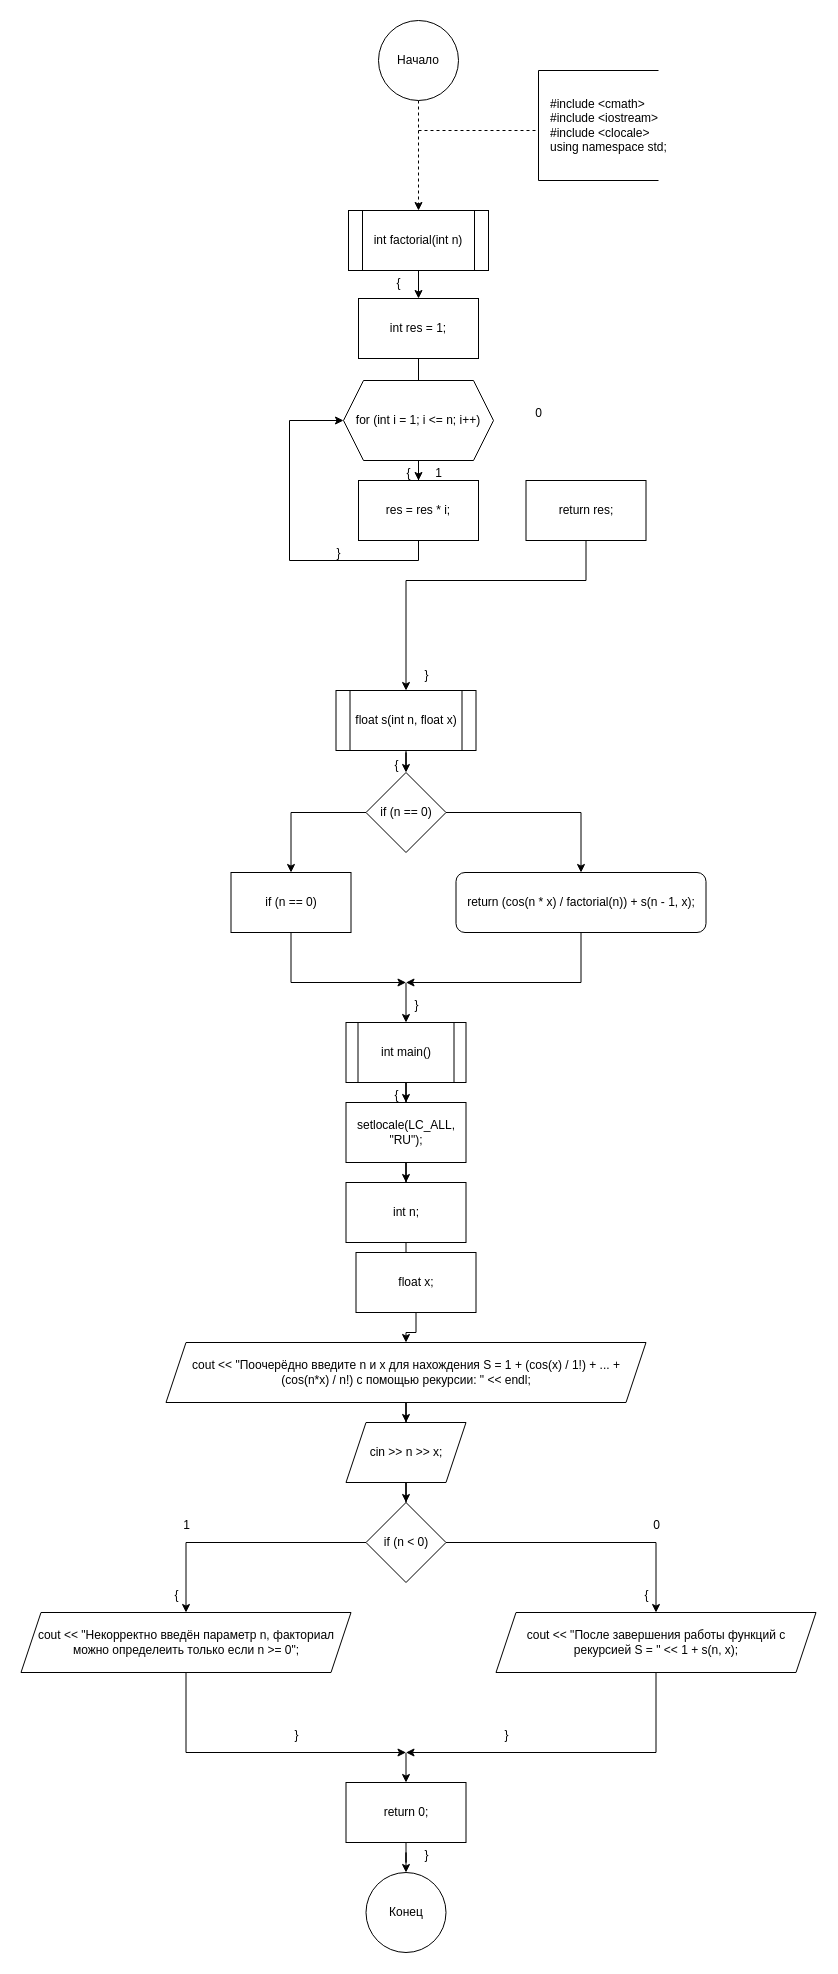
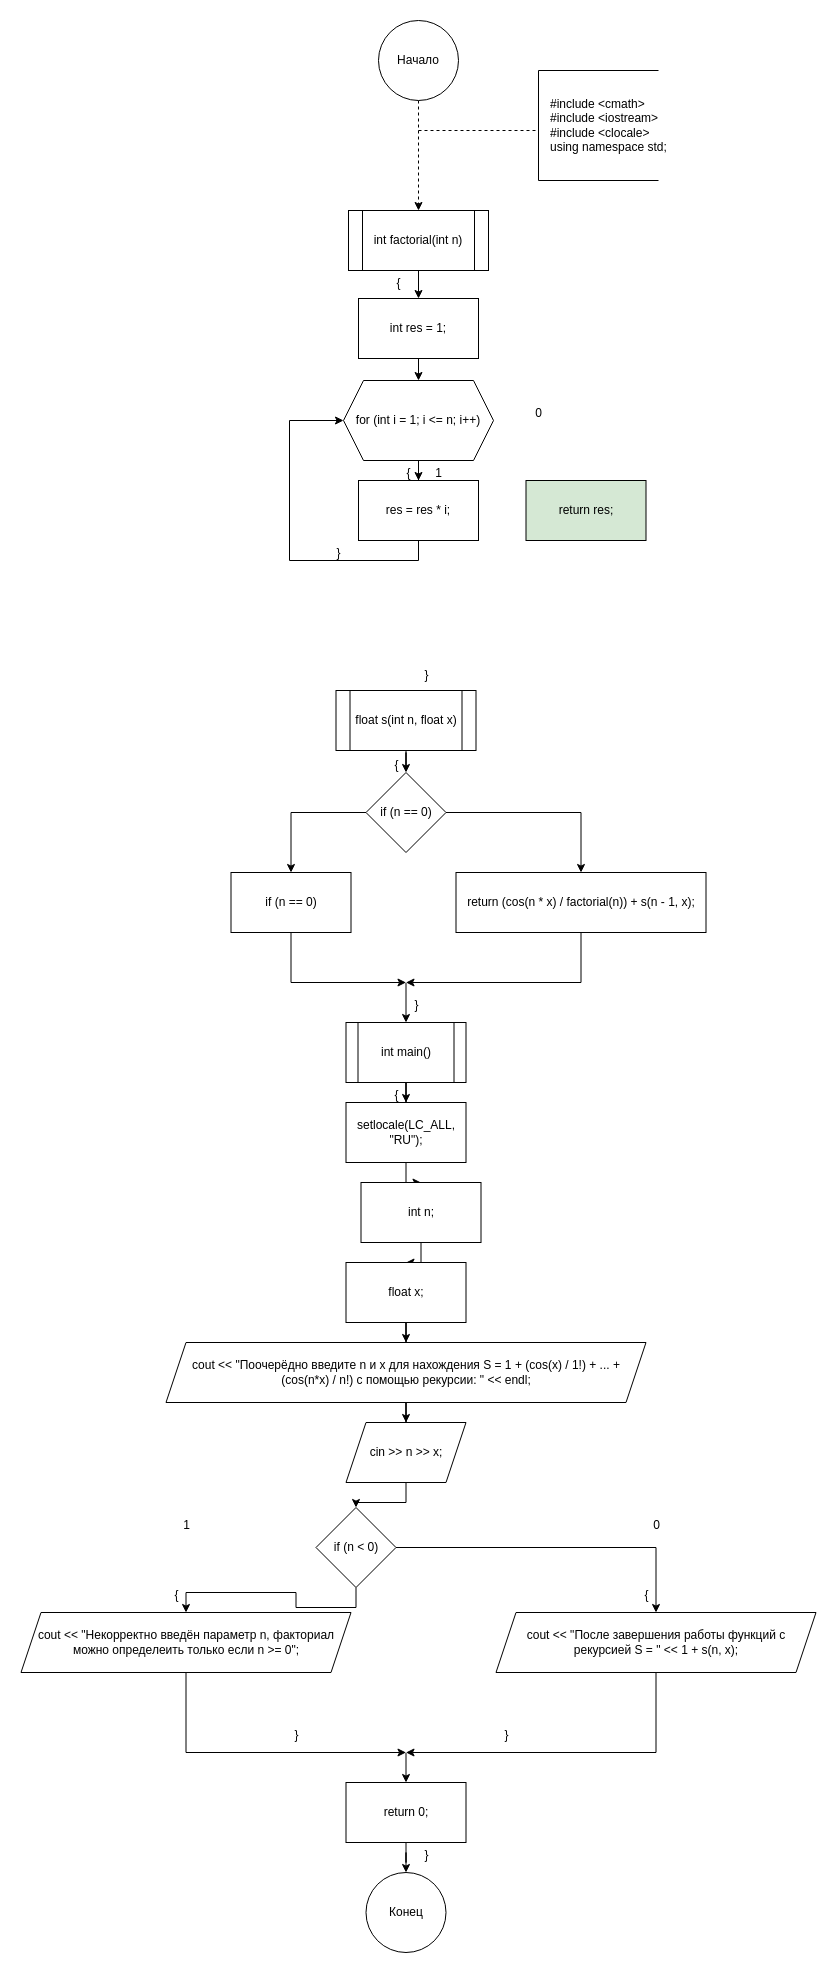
(419, 375) -> (419, 372)
(586, 511) -> (586, 511)
(465, 581) -> none
(581, 903) -> (581, 903)
(406, 1213) -> (421, 1213)
(416, 1283) -> (406, 1293)
(406, 1543) -> (356, 1548)
